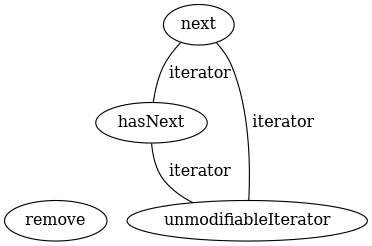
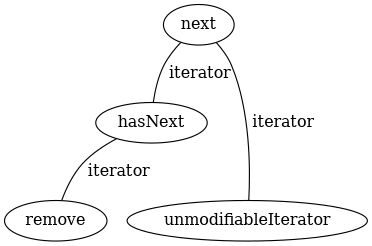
(163, 179) -> (83, 164)
